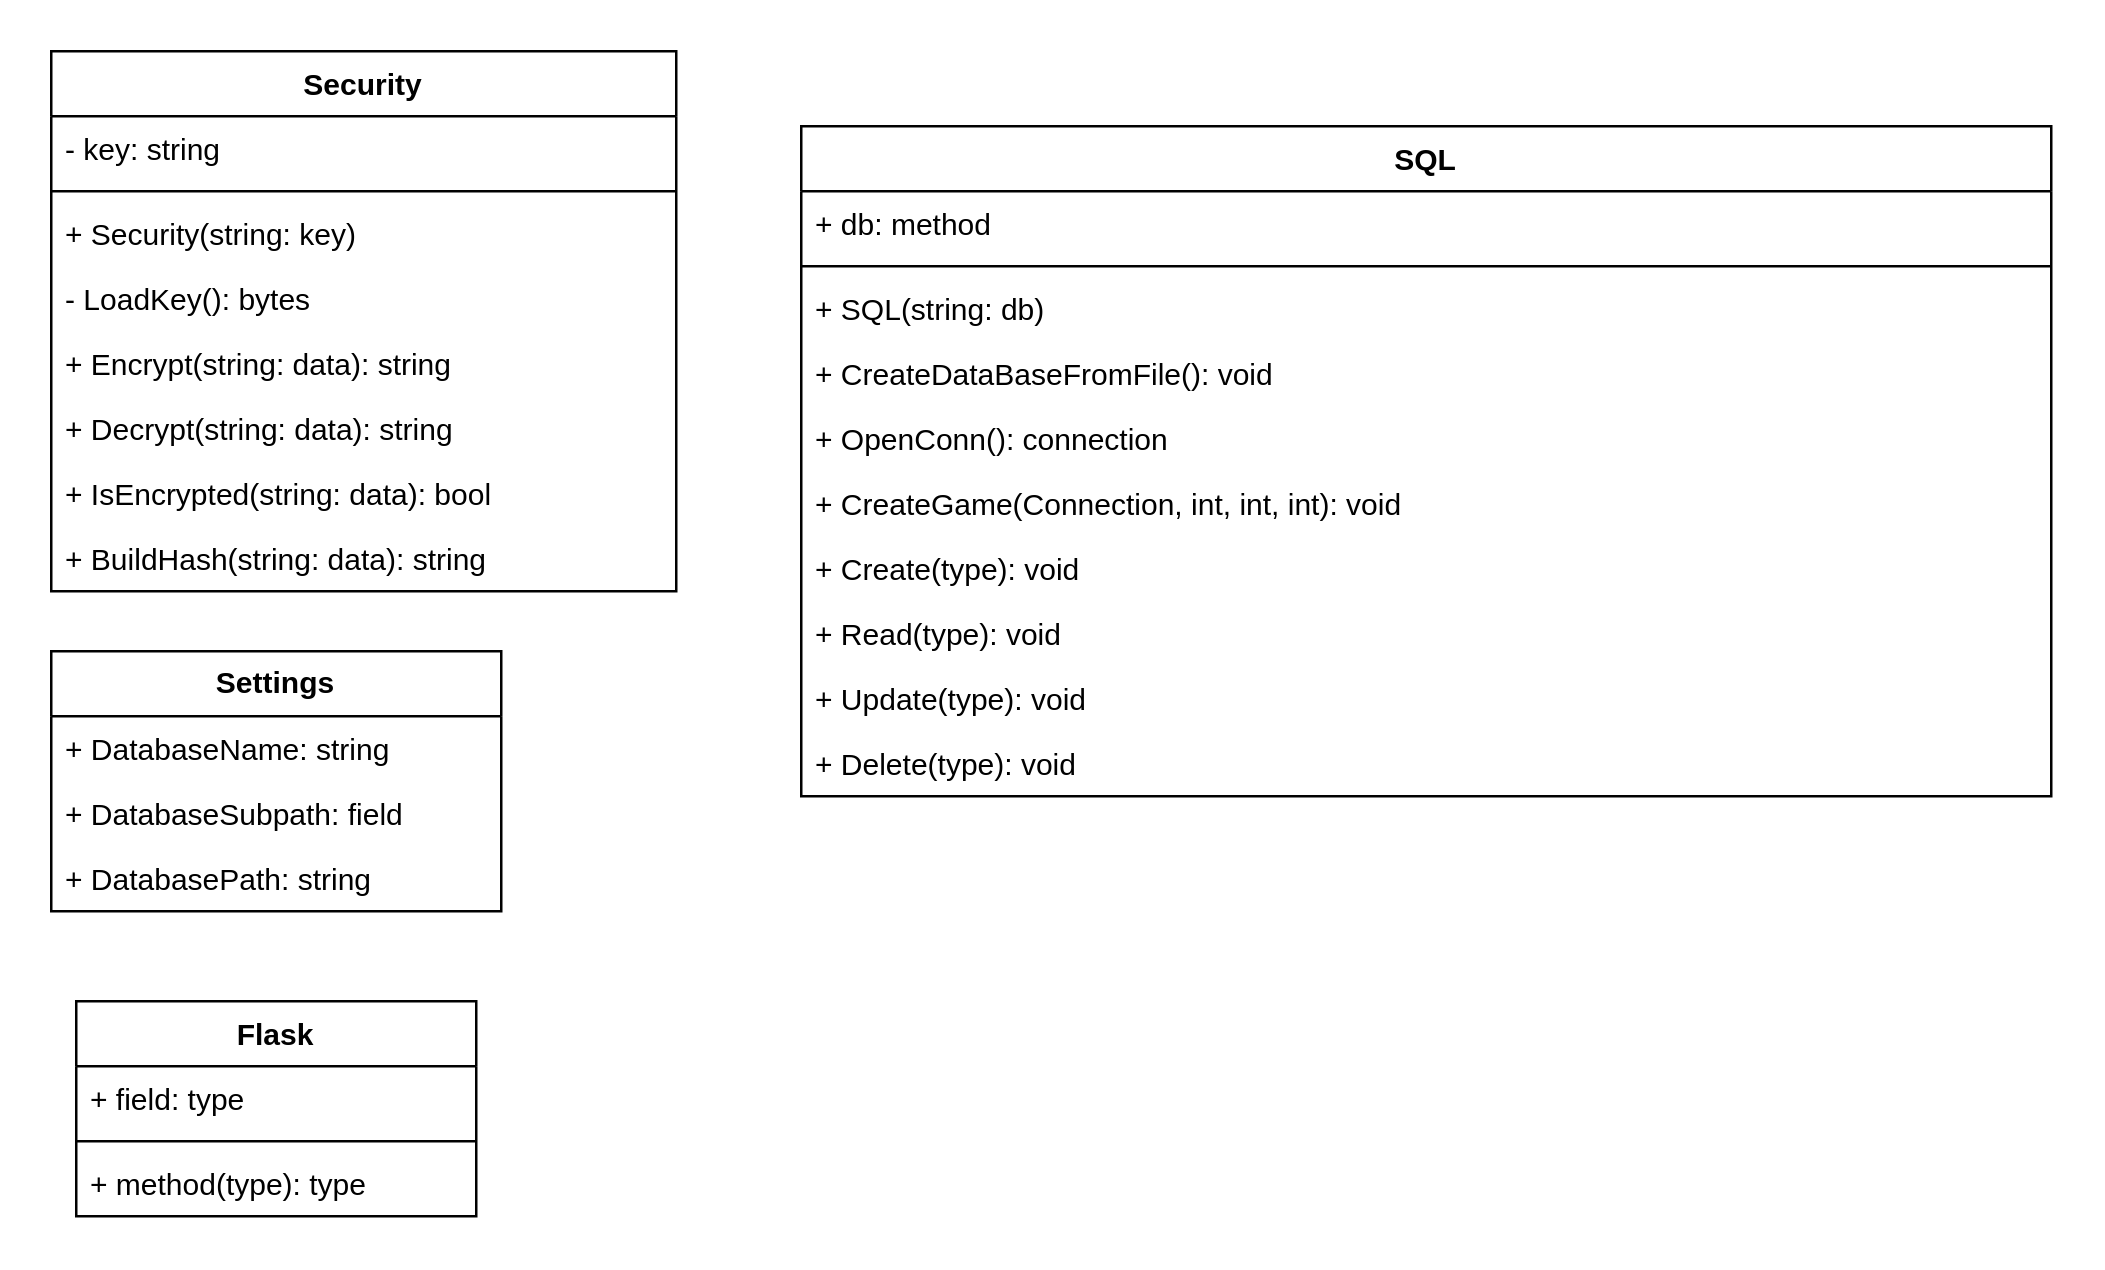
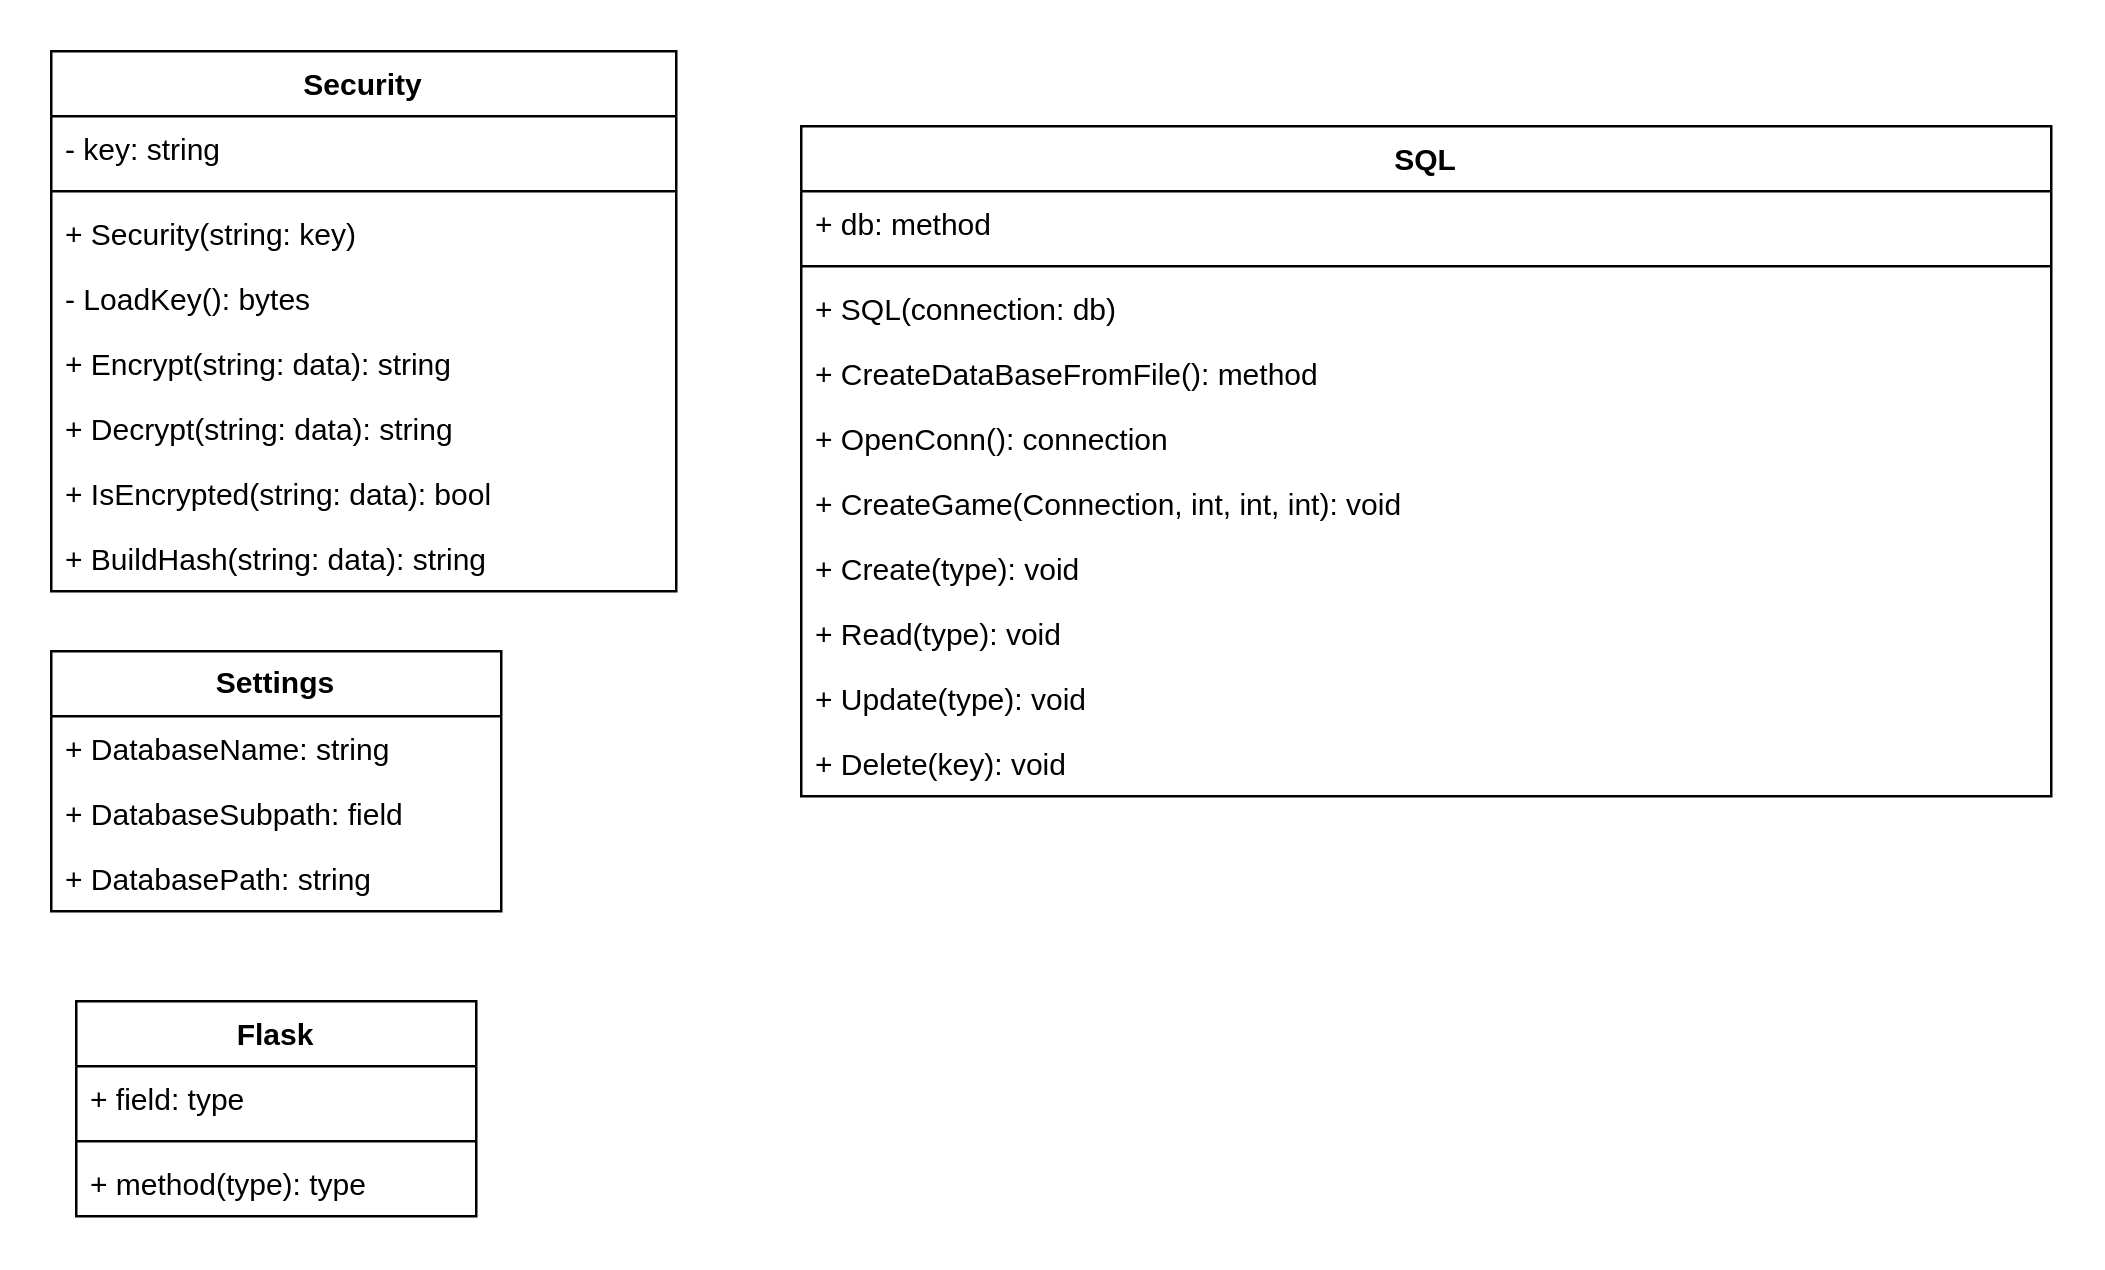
(943, 312) -> (977, 312)
(1062, 377) -> (1082, 377)
(965, 767) -> (956, 767)
